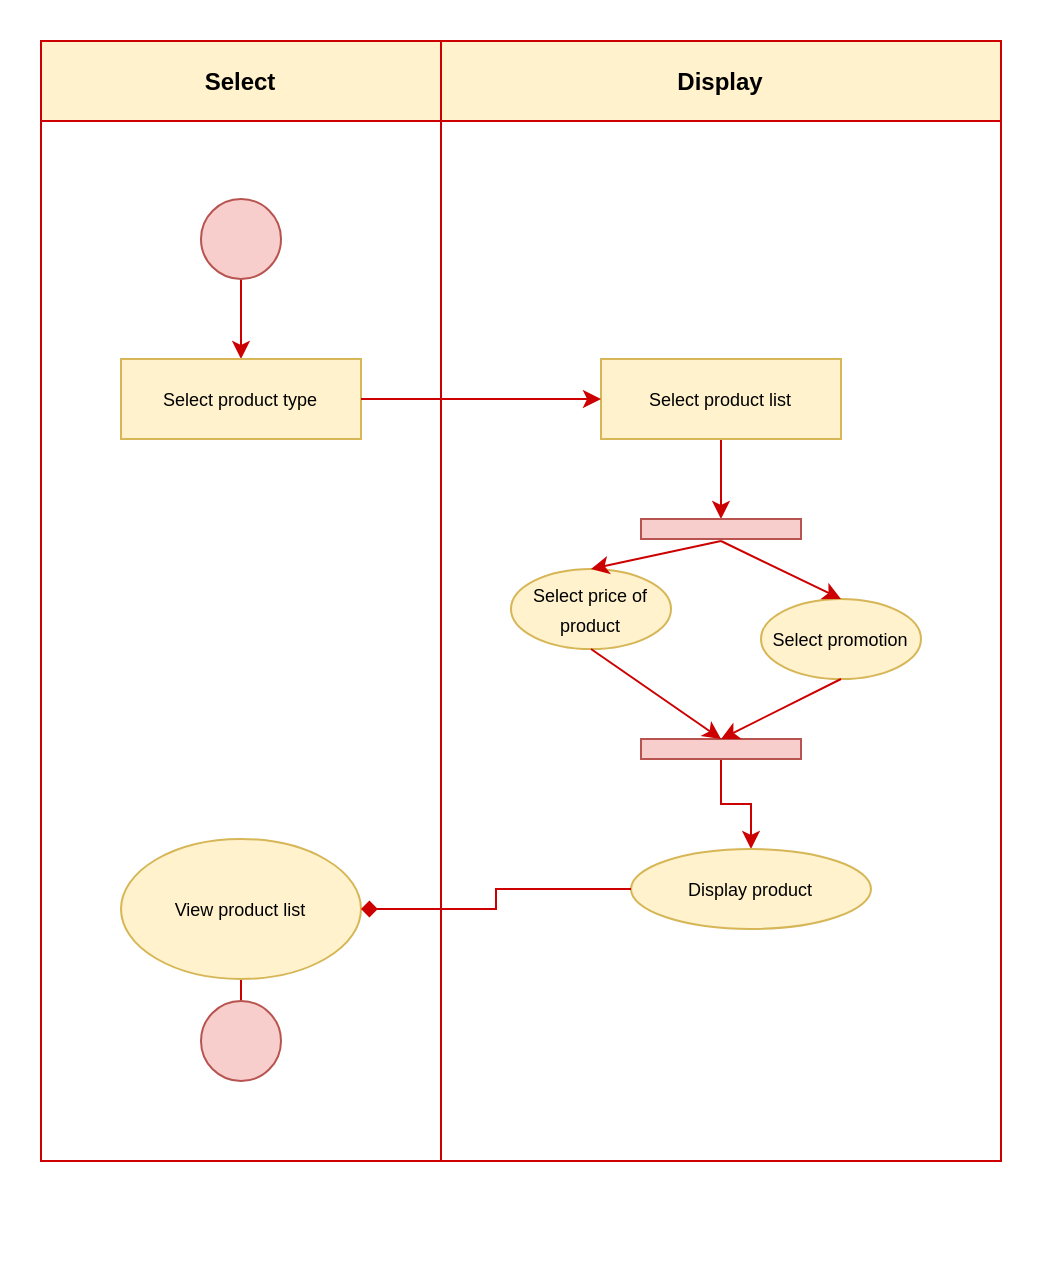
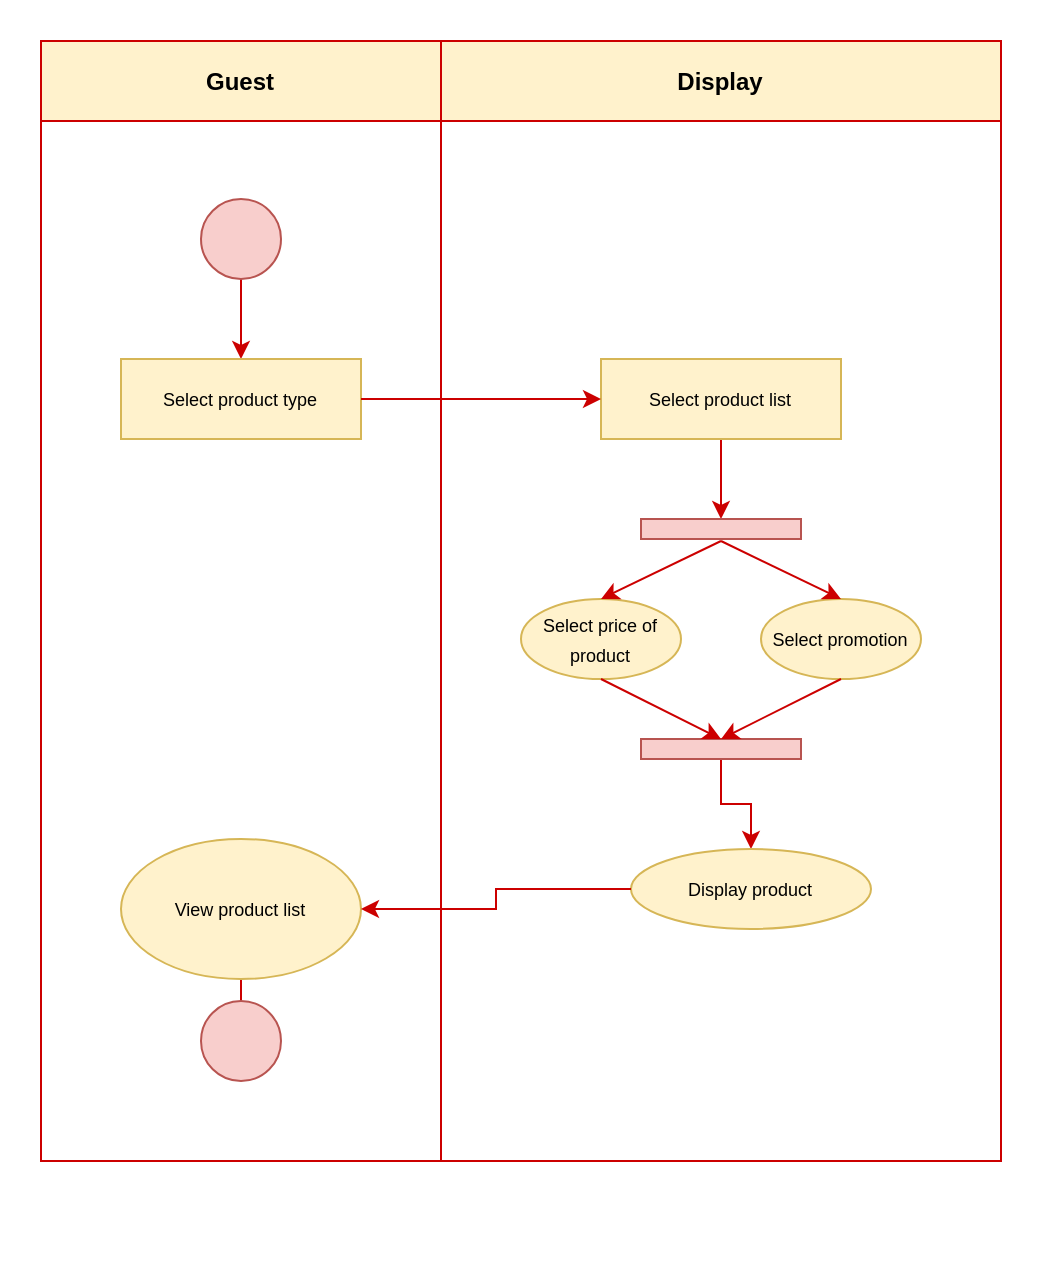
(240, 82) -> (240, 82)
(591, 609) -> (601, 639)
(377, 909) -> (376, 909)
